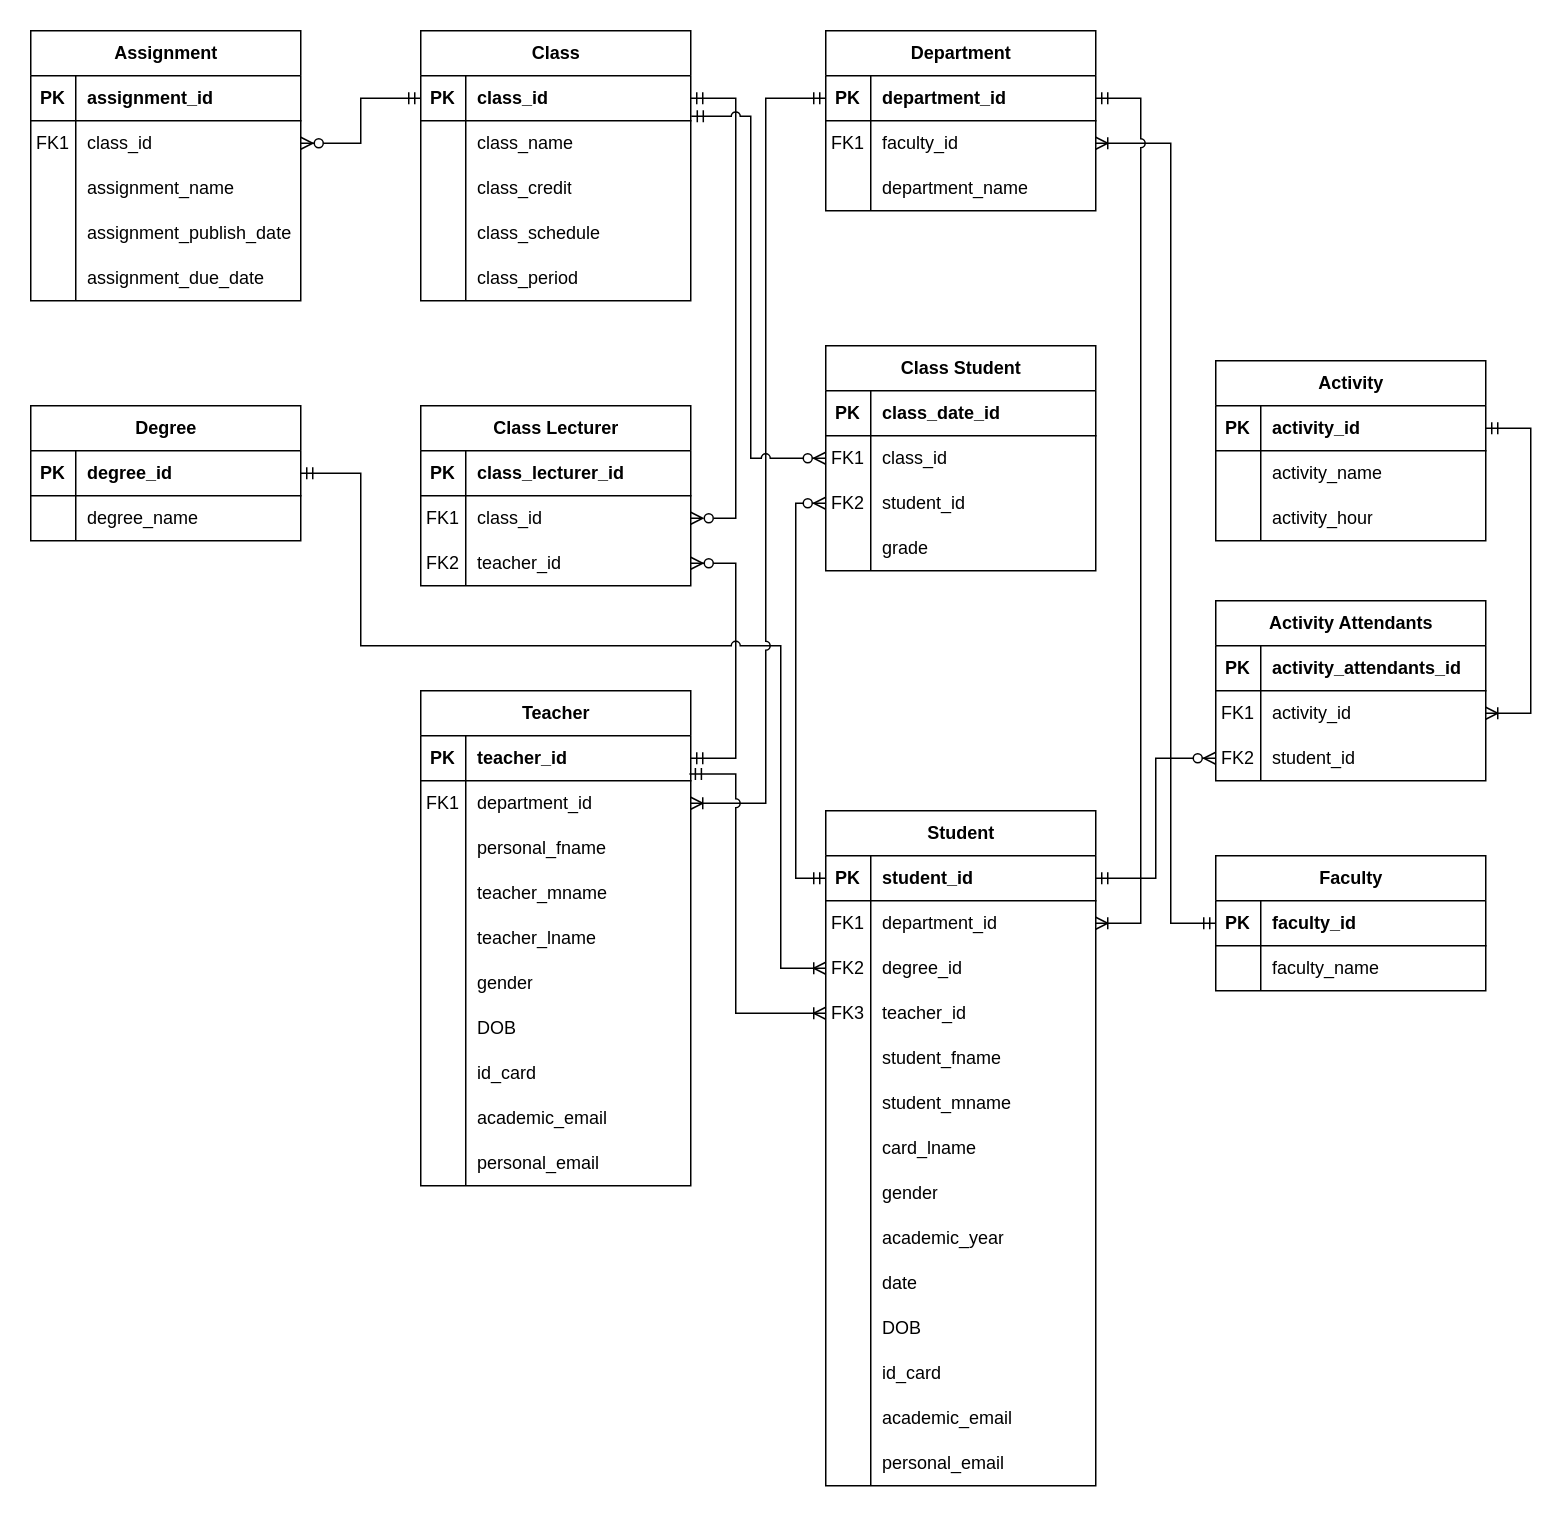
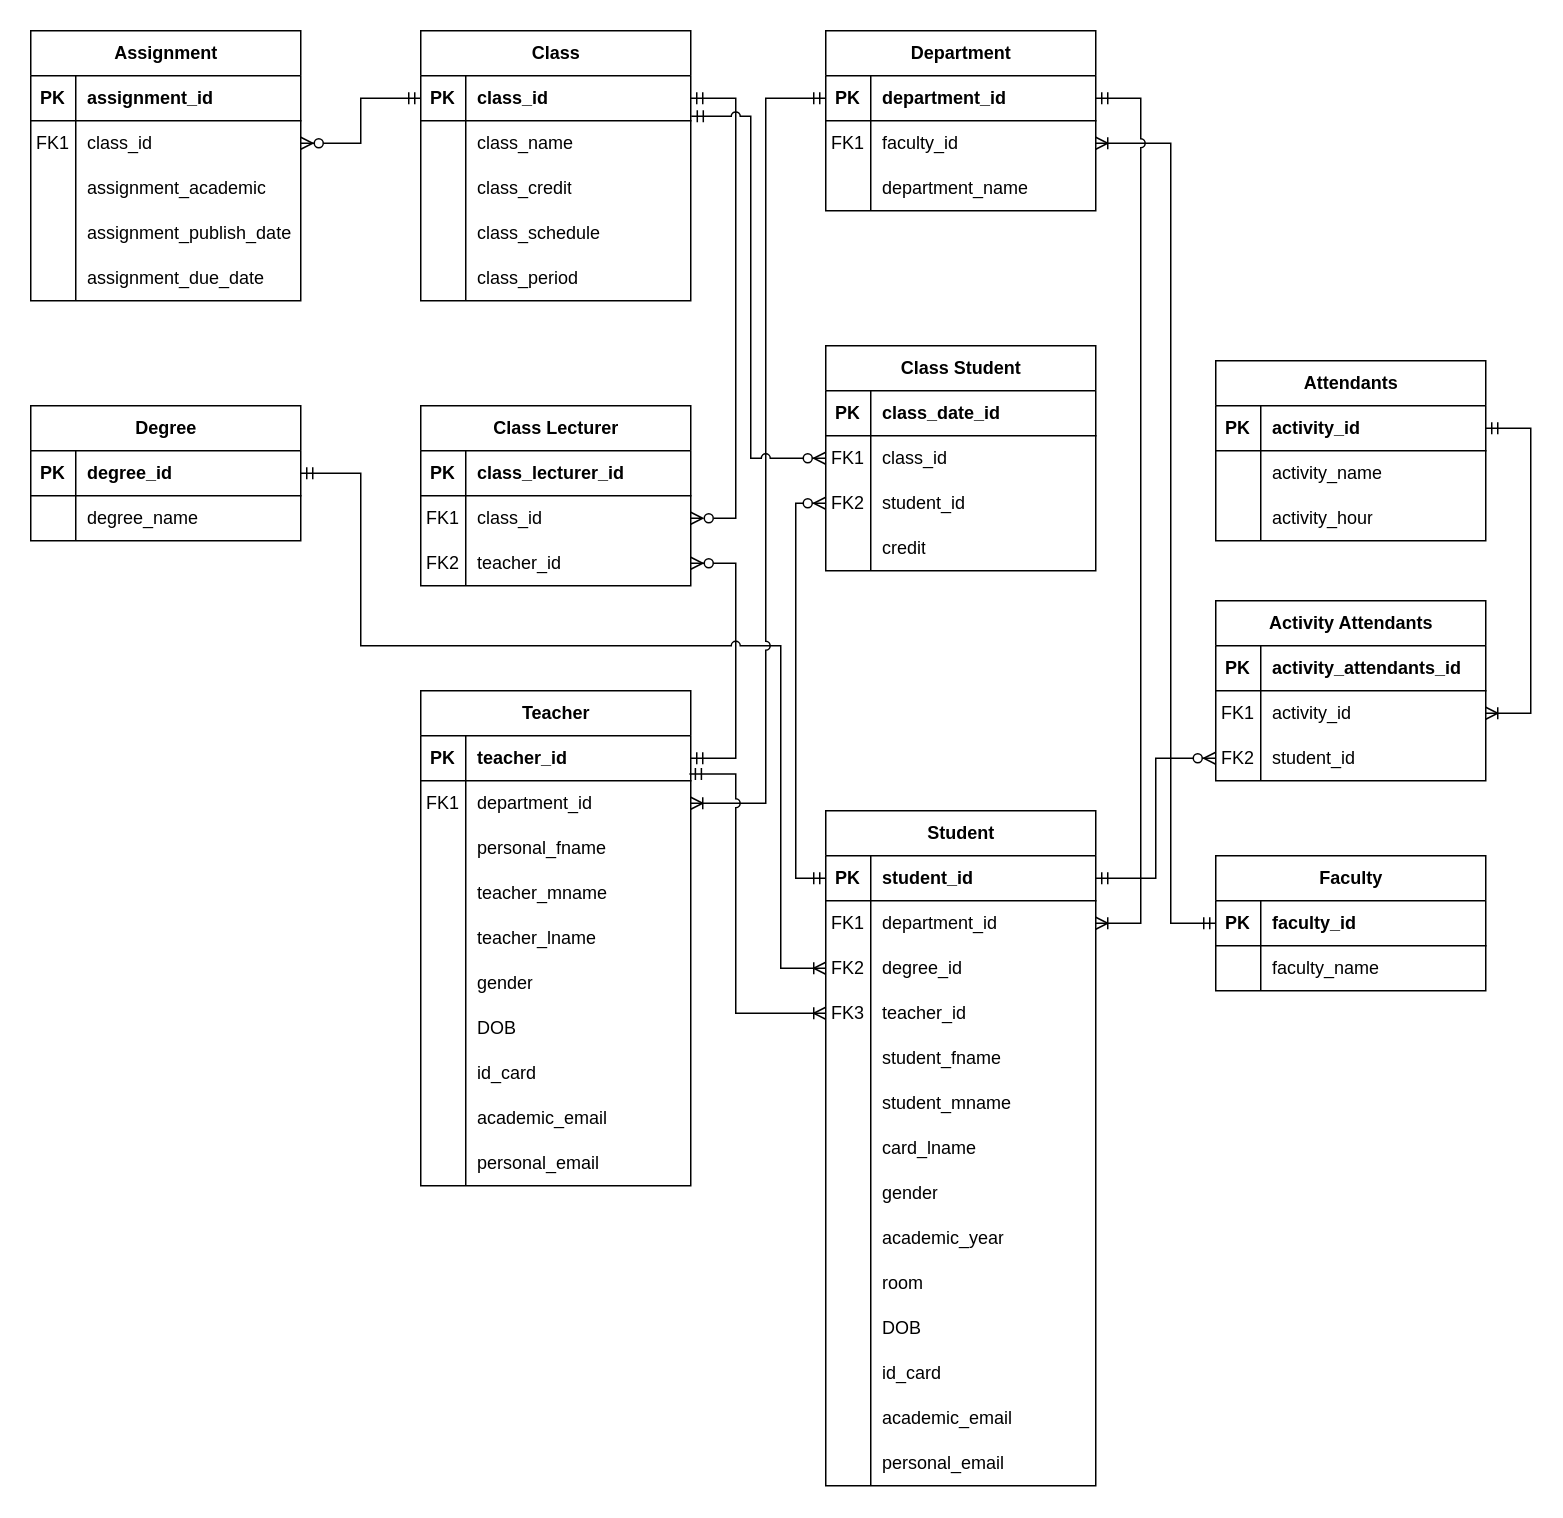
(161, 188) -> (179, 188)
(1352, 383) -> (1352, 383)
(908, 548) -> (911, 548)
(903, 1283) -> (903, 1283)
